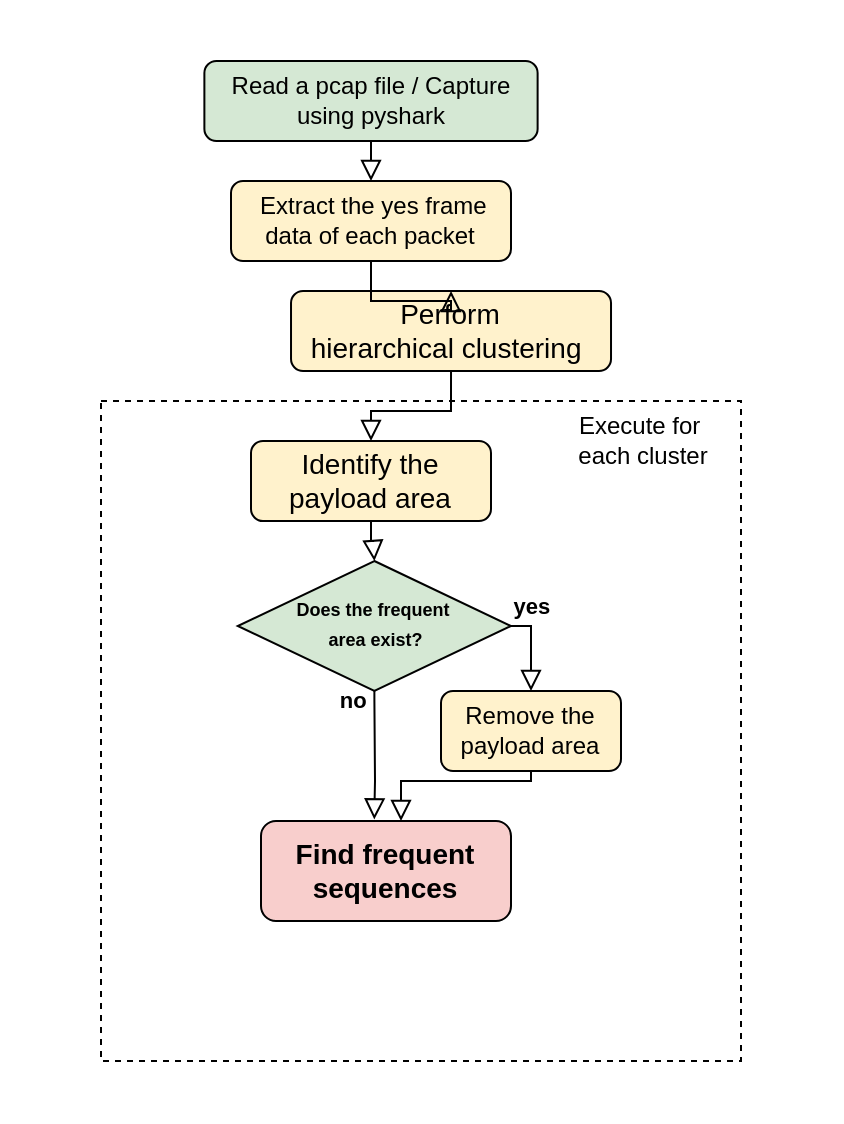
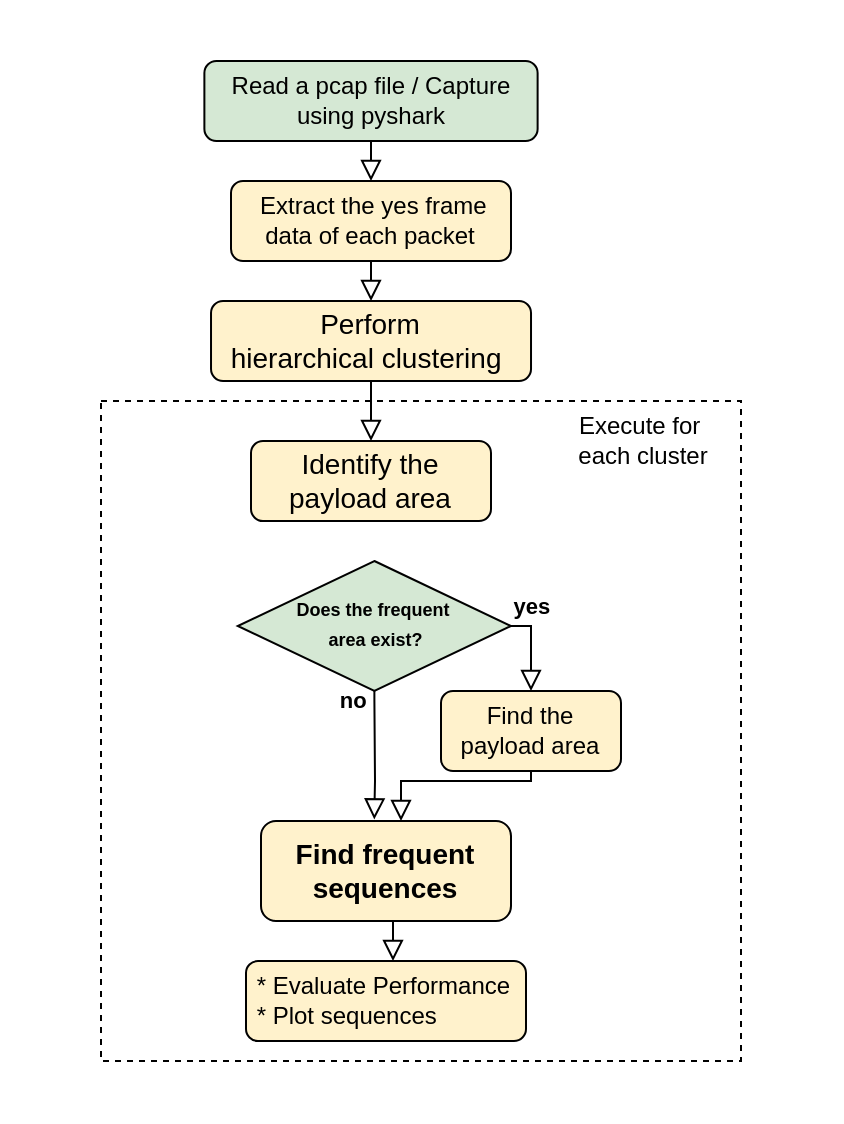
(451, 331) -> (371, 341)
(371, 532) -> none
(531, 731) -> (531, 731)
(386, 871) -> (386, 871)
none -> (393, 929)
none -> (386, 1001)
